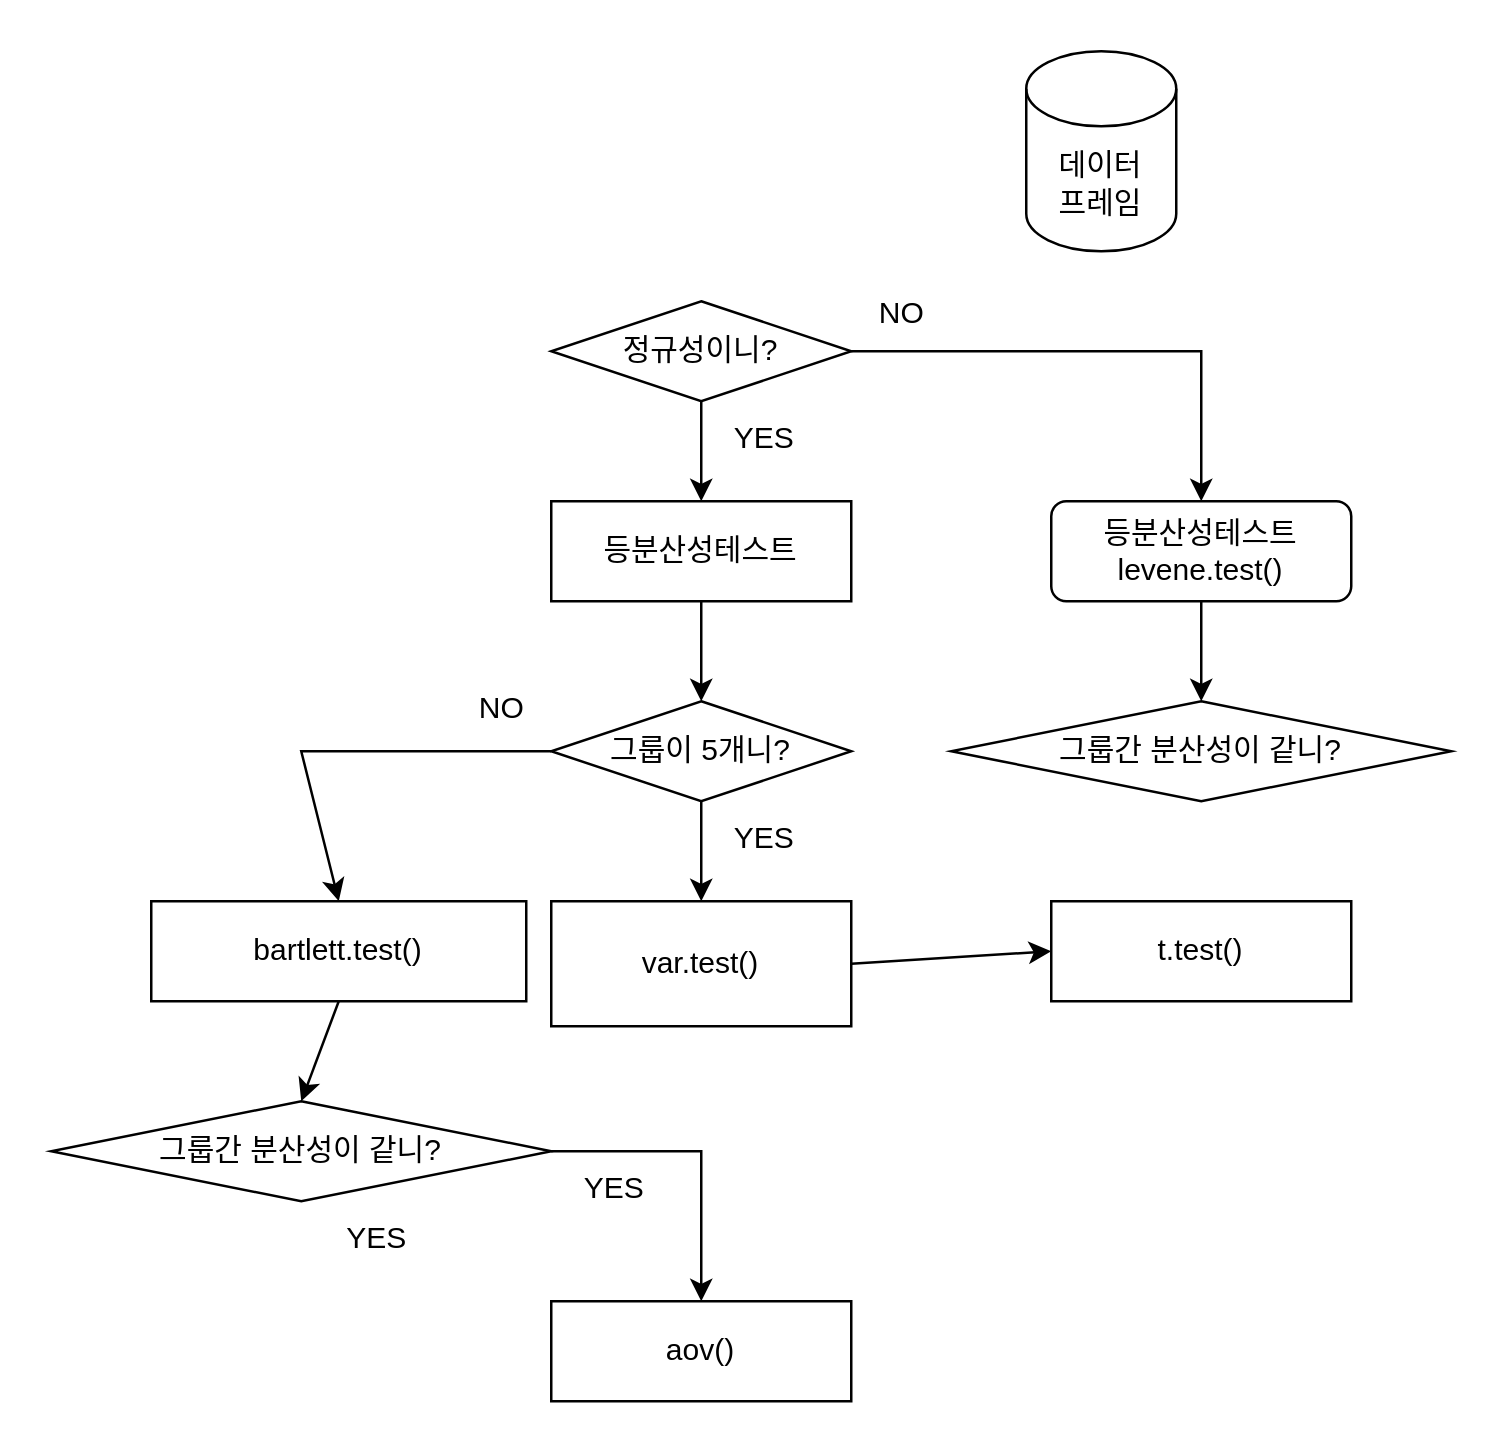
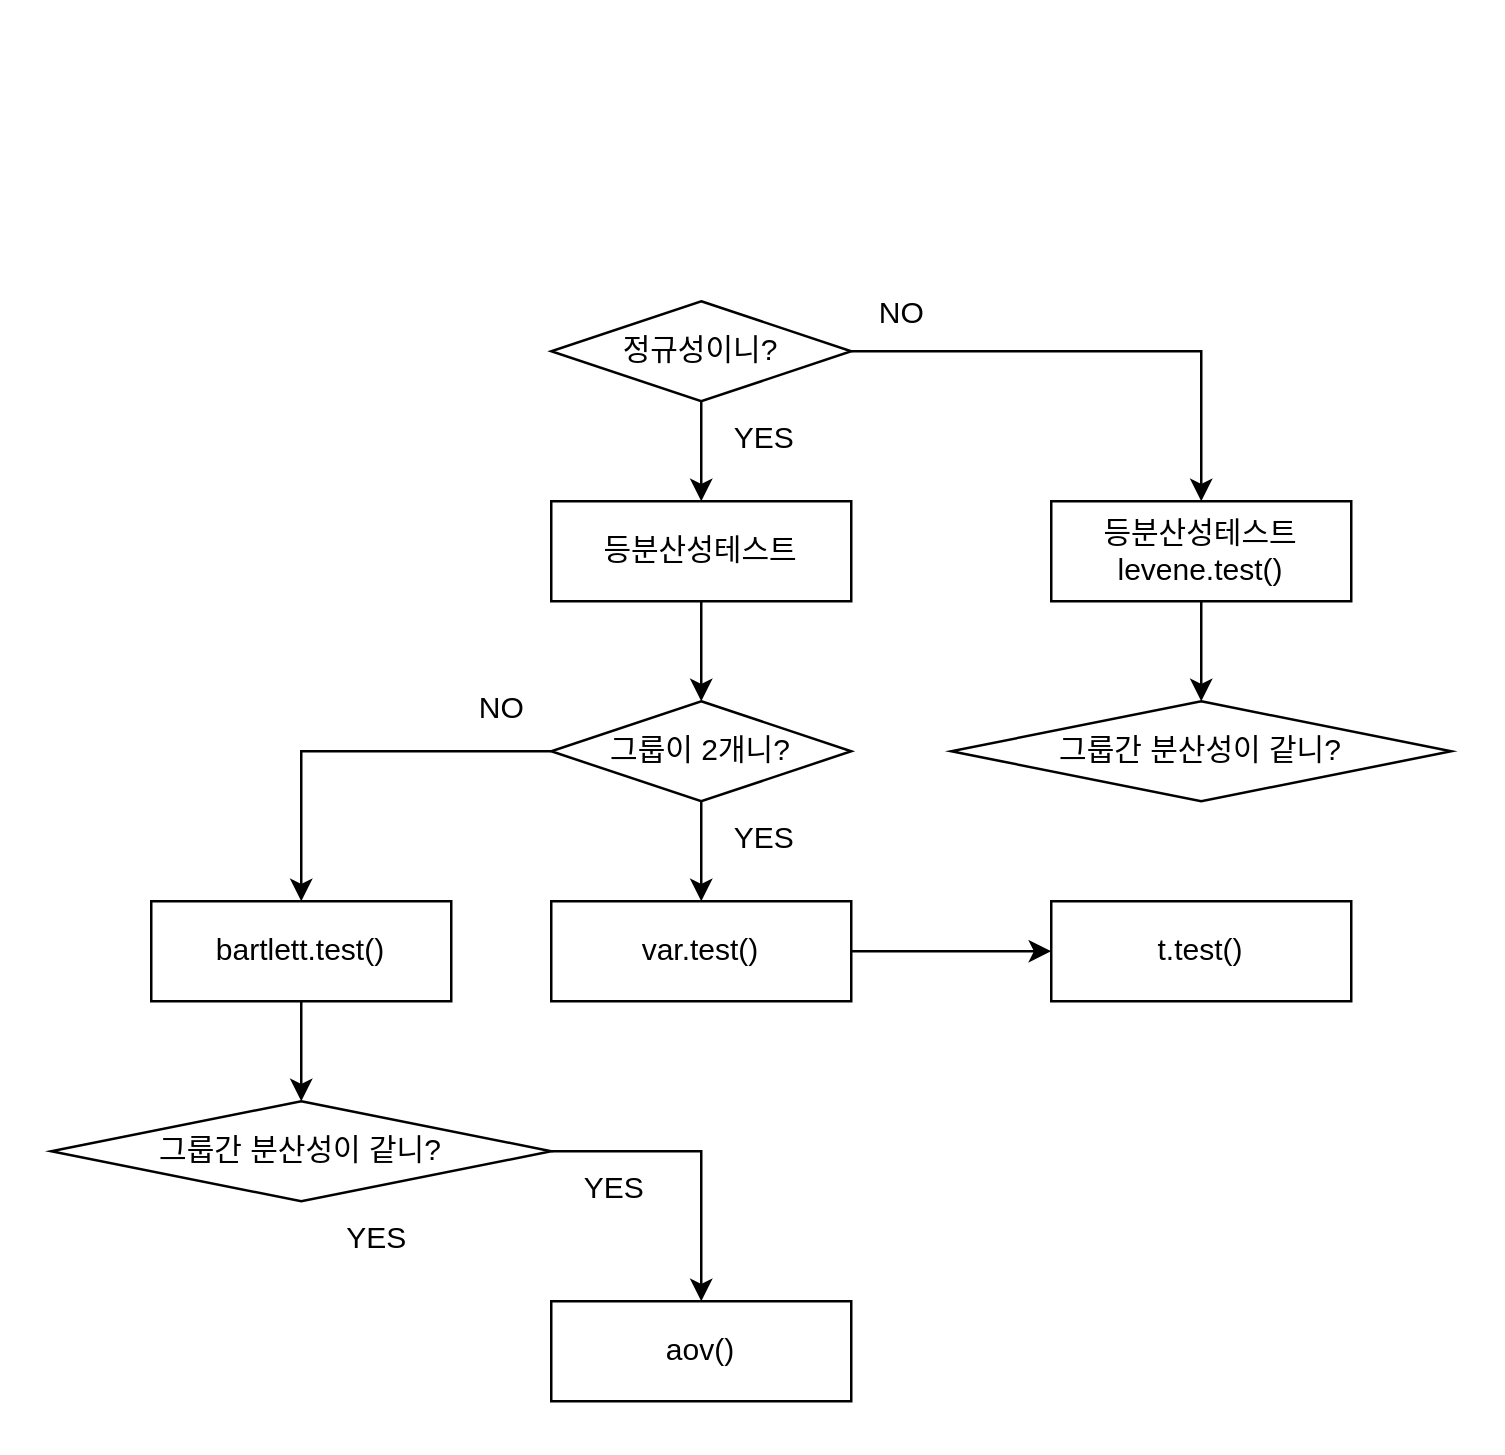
(1101, 151) -> none
(1201, 551) -> (1201, 551)
(701, 751) -> (701, 751)
(339, 951) -> (301, 951)
(701, 964) -> (701, 951)
